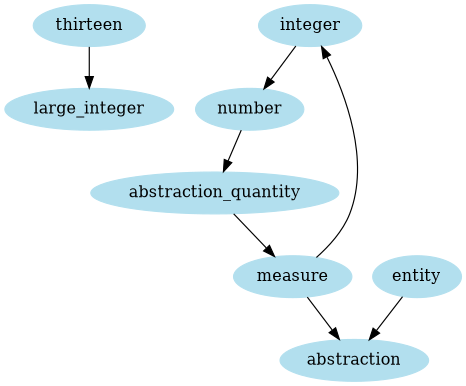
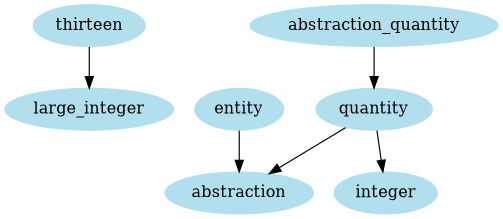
(250, 109) -> none
(293, 277) -> (374, 109)
